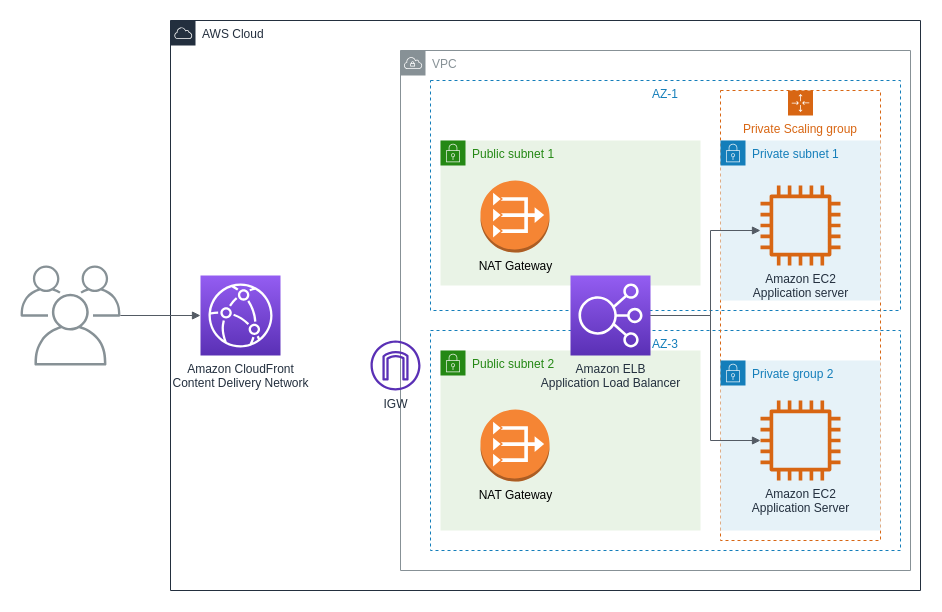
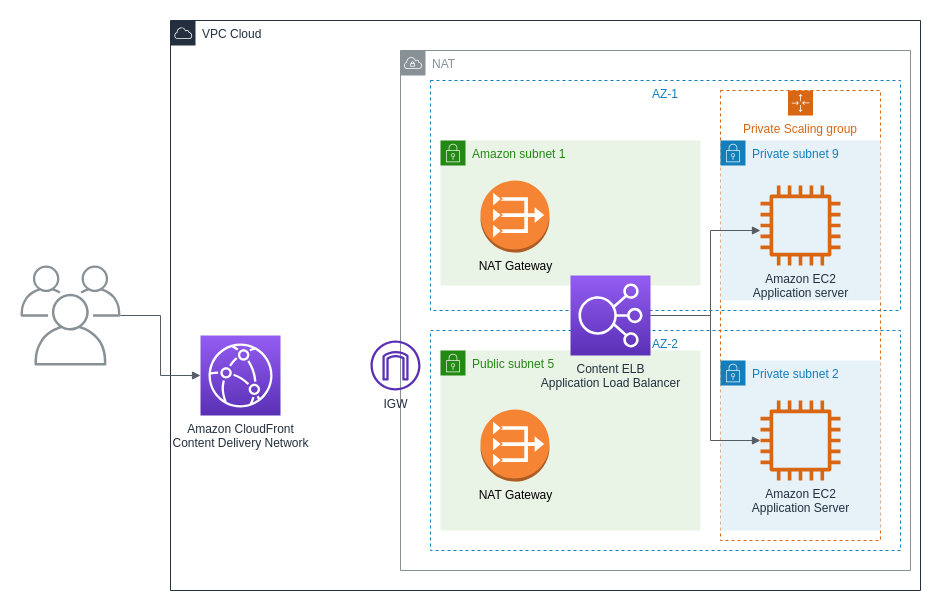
(230, 35) -> (230, 35)
(443, 65) -> (443, 65)
(517, 155) -> (520, 155)
(802, 155) -> (802, 155)
(241, 316) -> (241, 376)
(665, 344) -> (665, 344)
(517, 365) -> (517, 365)
(798, 375) -> (802, 375)
(611, 377) -> (611, 377)
